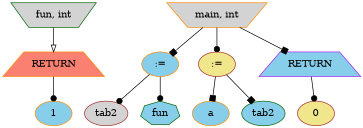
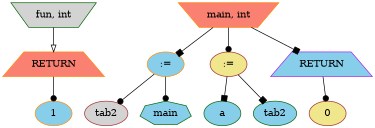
(217, 15) -> (229, 15)
(160, 113) -> (166, 113)
(211, 113) -> (222, 113)
